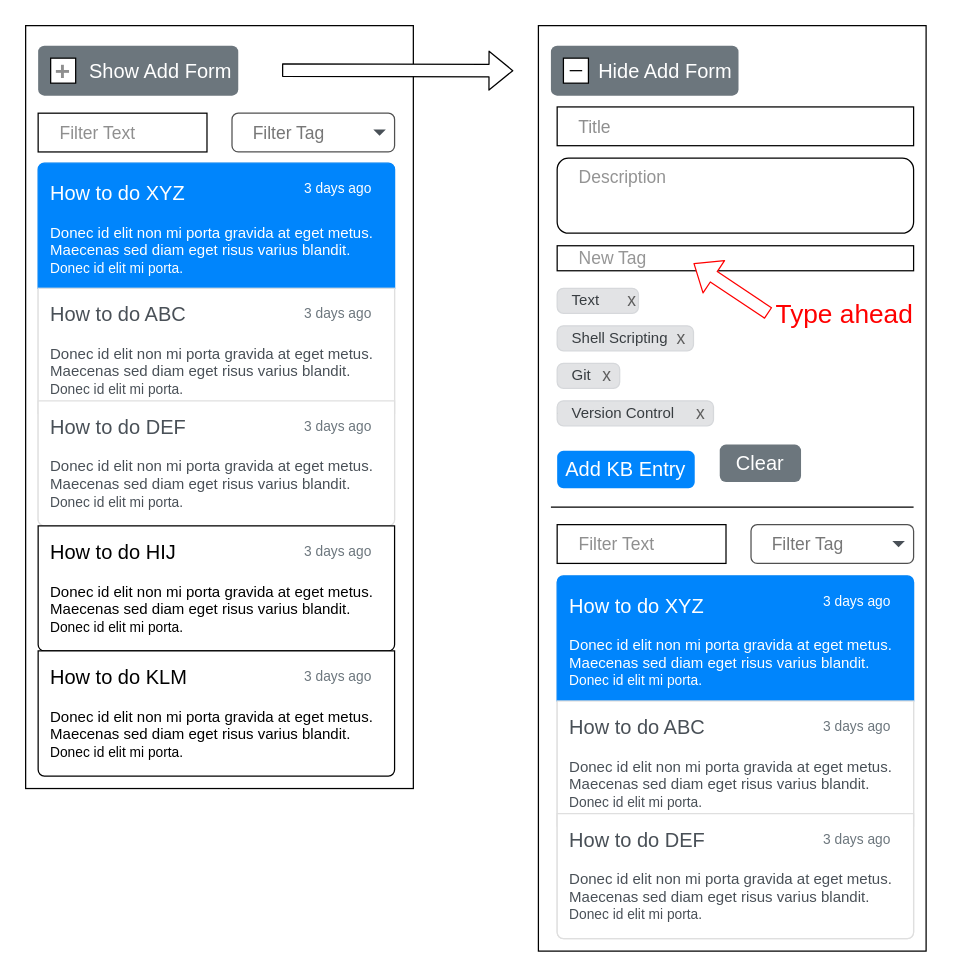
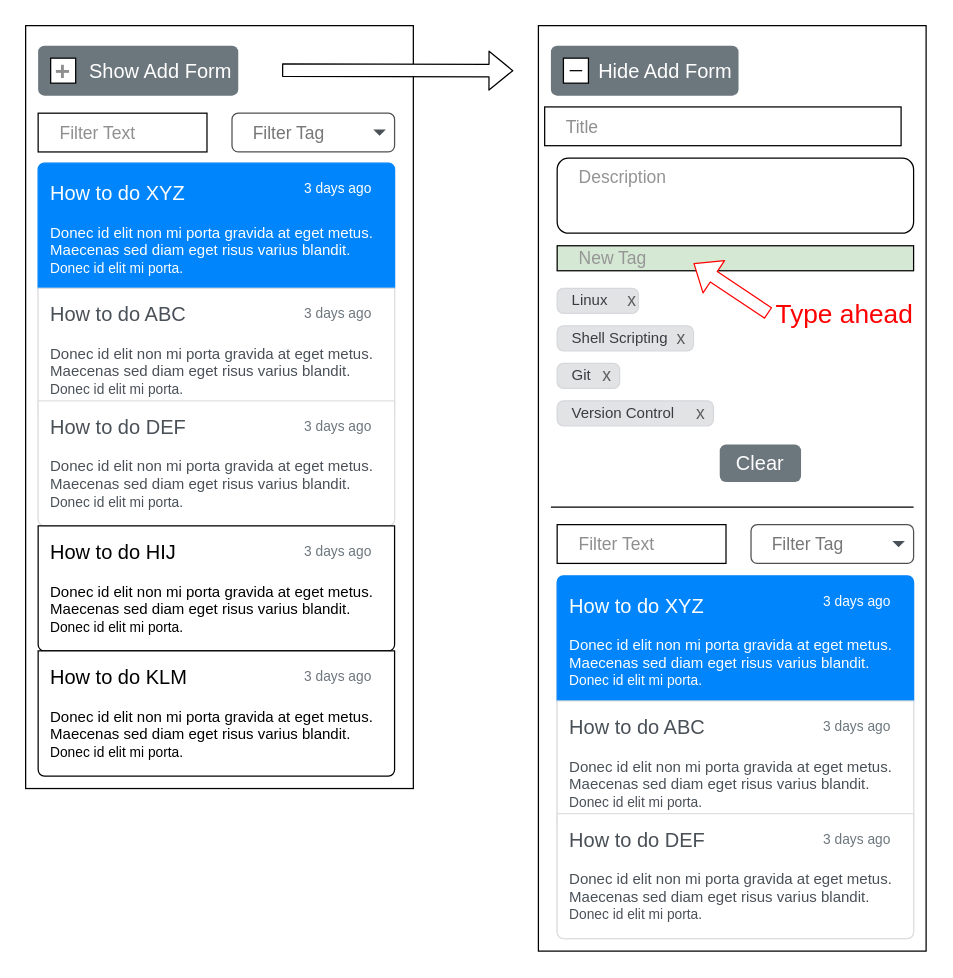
(735, 126) -> (723, 126)
(735, 258) -> (735, 258)
(589, 301) -> (591, 301)
(626, 469) -> none
